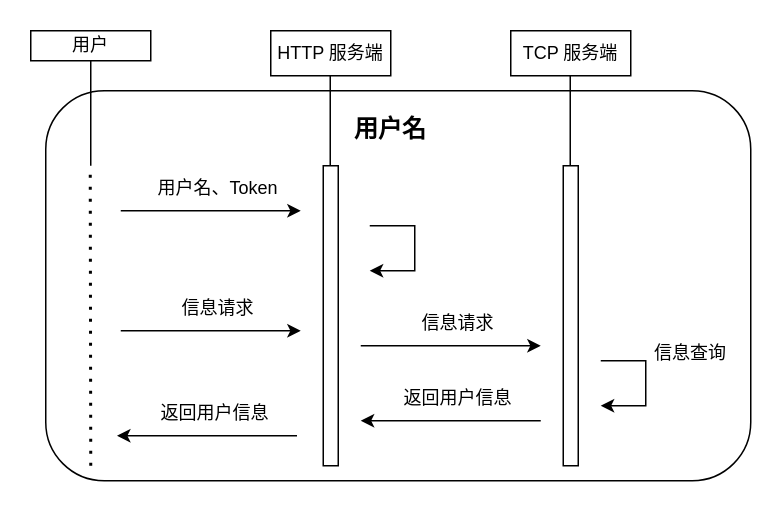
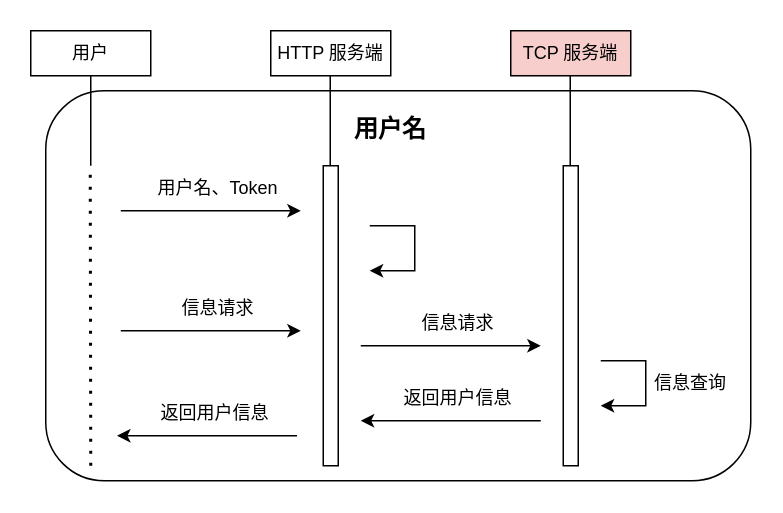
(91, 46) -> (91, 53)
(571, 53) -> (571, 53)
(691, 353) -> (691, 383)
